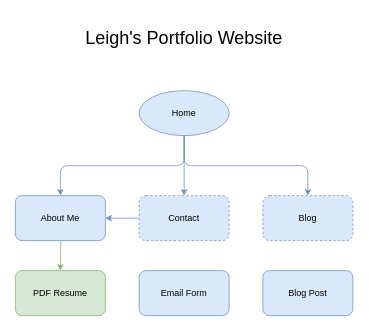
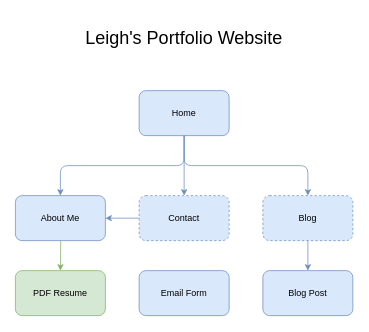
(184, 113) -> (184, 113)
none -> (308, 264)
